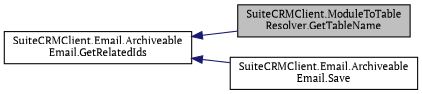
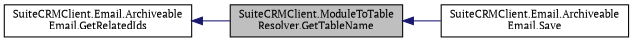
(216, 61) -> (427, 21)
